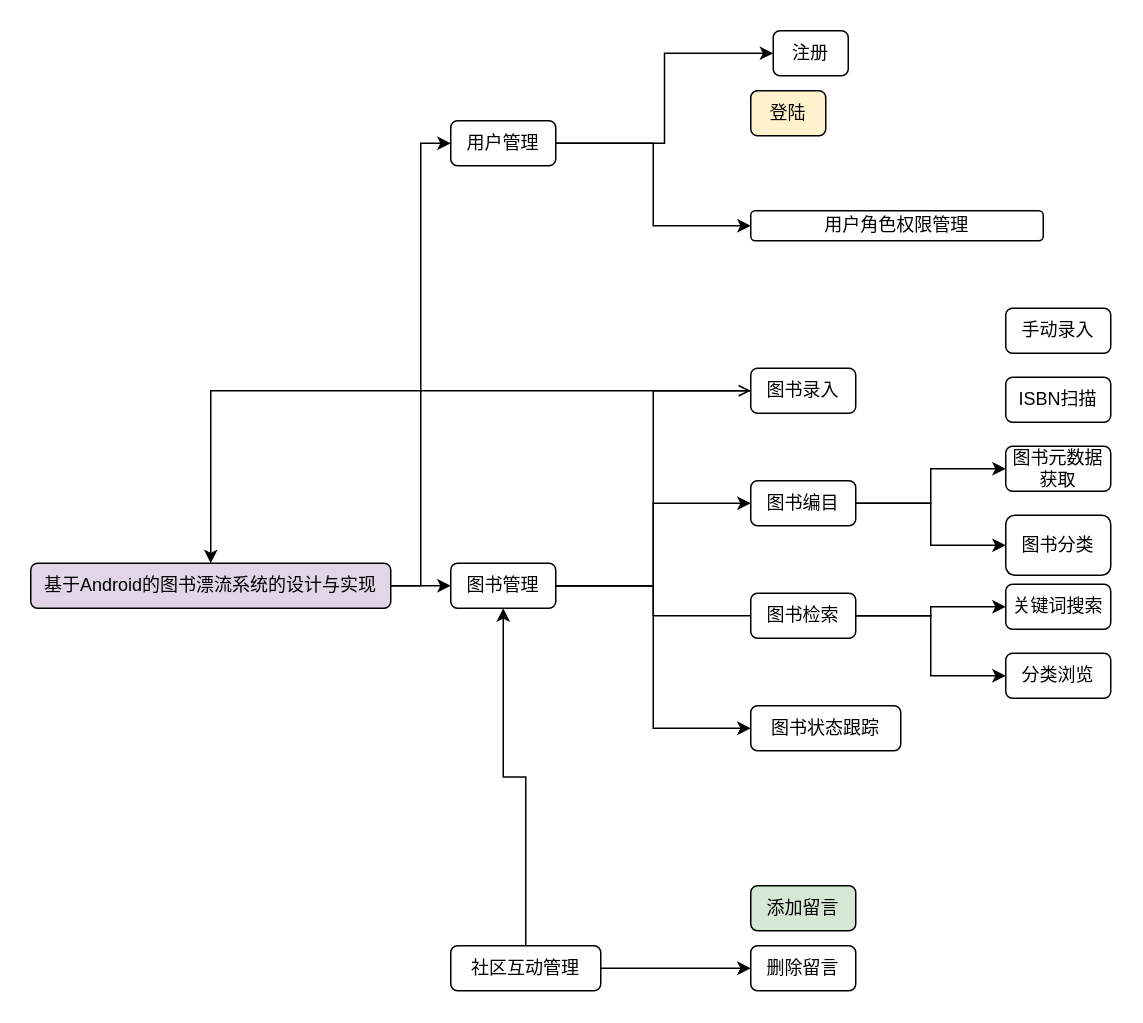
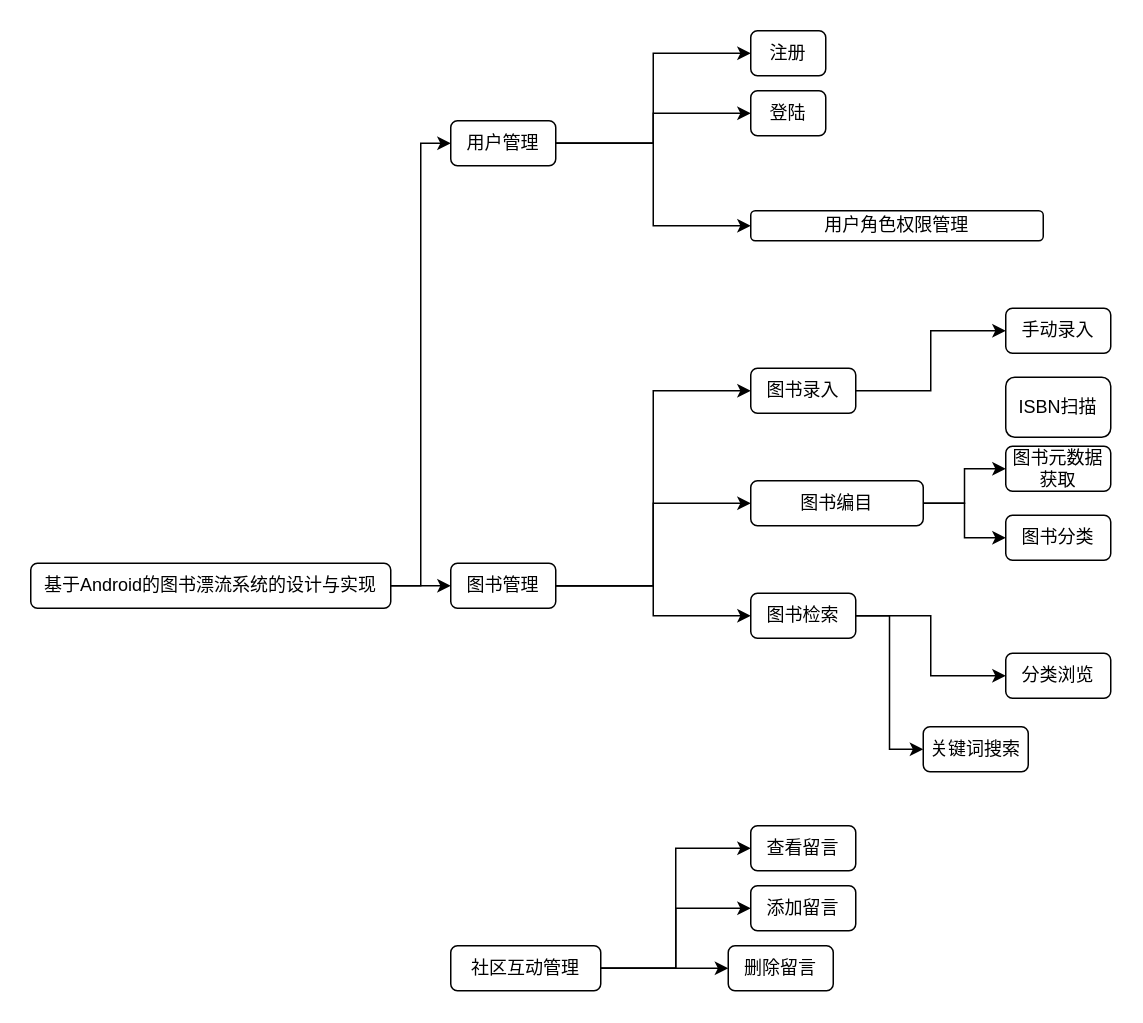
(811, 53) -> (788, 53)
none -> (698, 113)
(788, 113) -> (788, 113)
(350, 391) -> (931, 366)
(653, 393) -> (653, 393)
(1058, 400) -> (1058, 407)
(803, 503) -> (837, 503)
(1058, 545) -> (1058, 538)
(211, 586) -> (211, 586)
(1058, 607) -> (976, 749)
(743, 616) -> (739, 616)
(653, 716) -> none
(826, 728) -> none
(520, 777) -> (709, 908)
none -> (679, 848)
none -> (803, 848)
(803, 908) -> (803, 908)
(803, 968) -> (781, 968)
